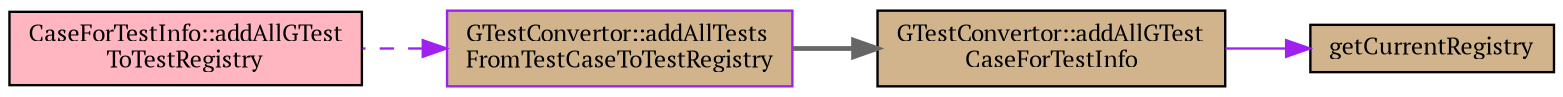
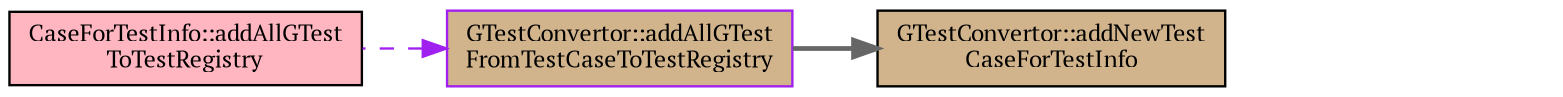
(620, 48) -> (620, 48)
(1051, 48) -> (1051, 48)
(1432, 48) -> none
